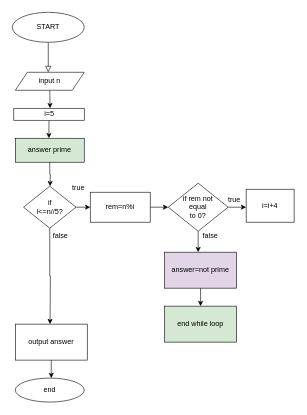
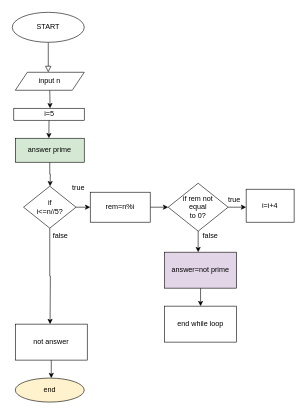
(201, 324) -> (201, 324)
(51, 342) -> (51, 342)
(50, 390) -> (50, 390)
